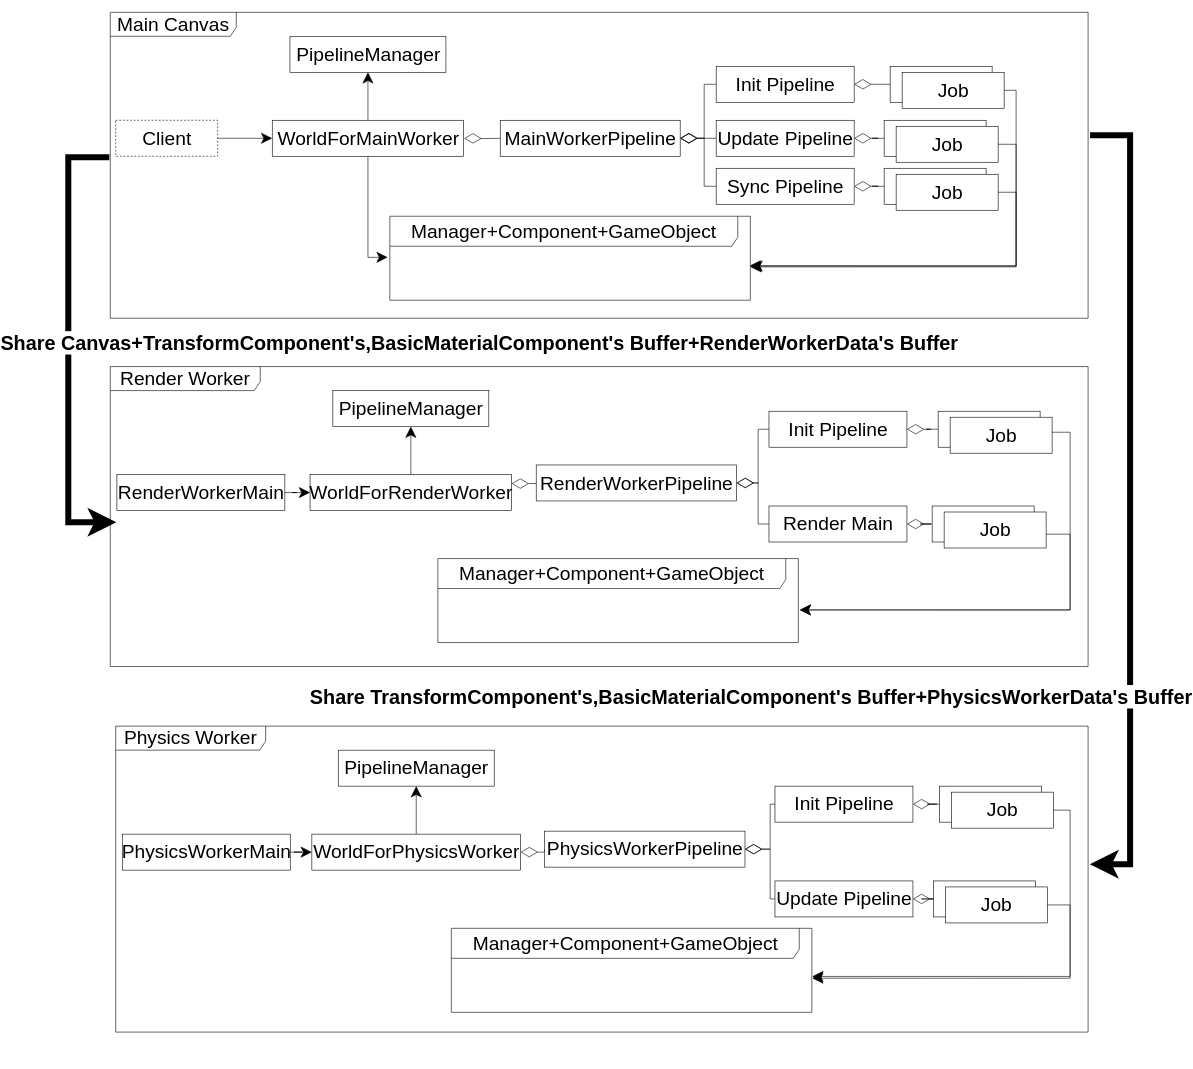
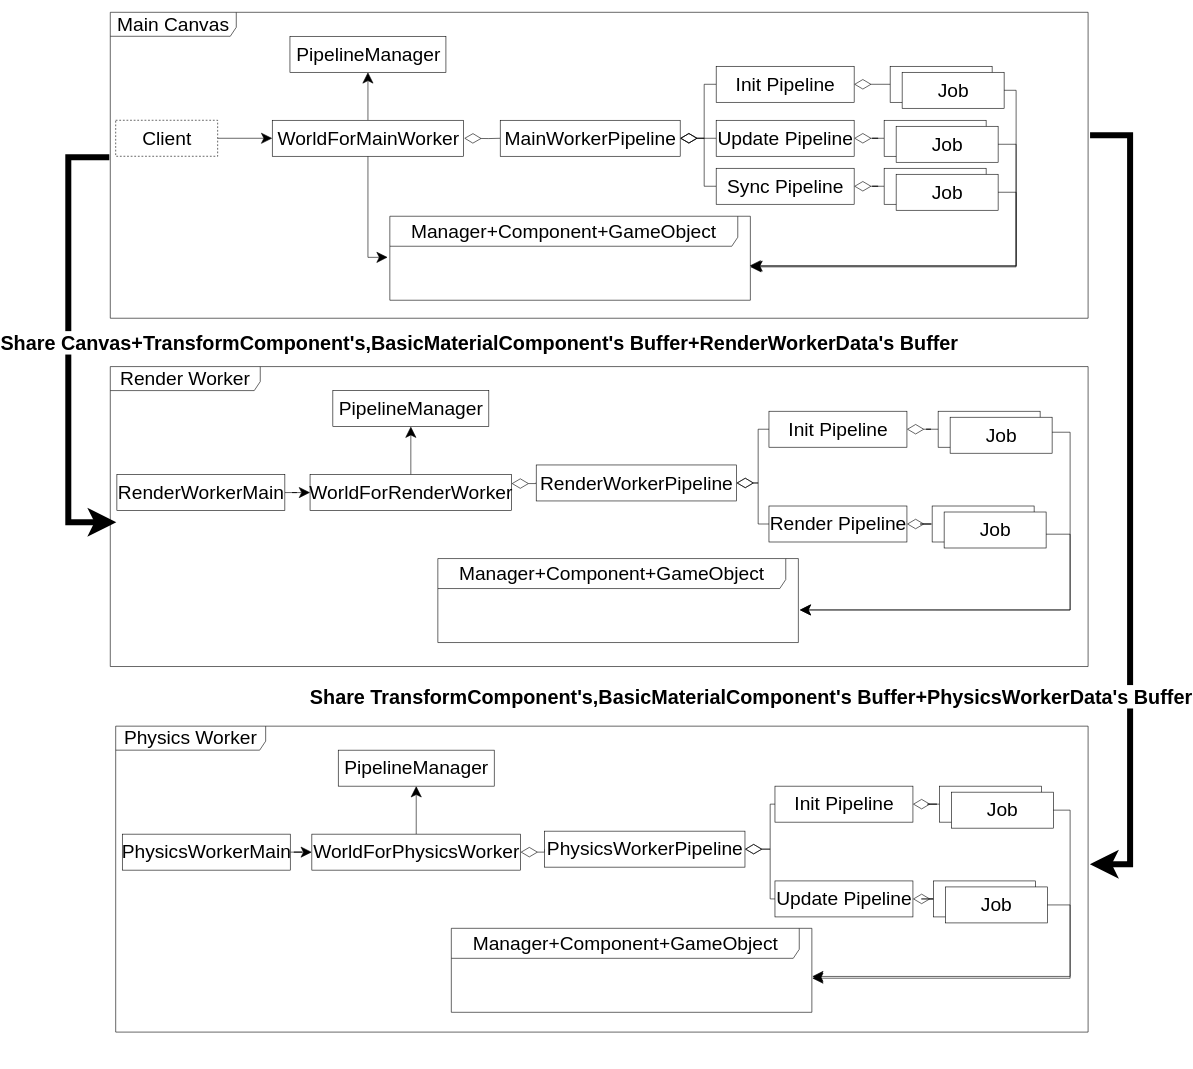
(838, 524) -> (838, 524)
